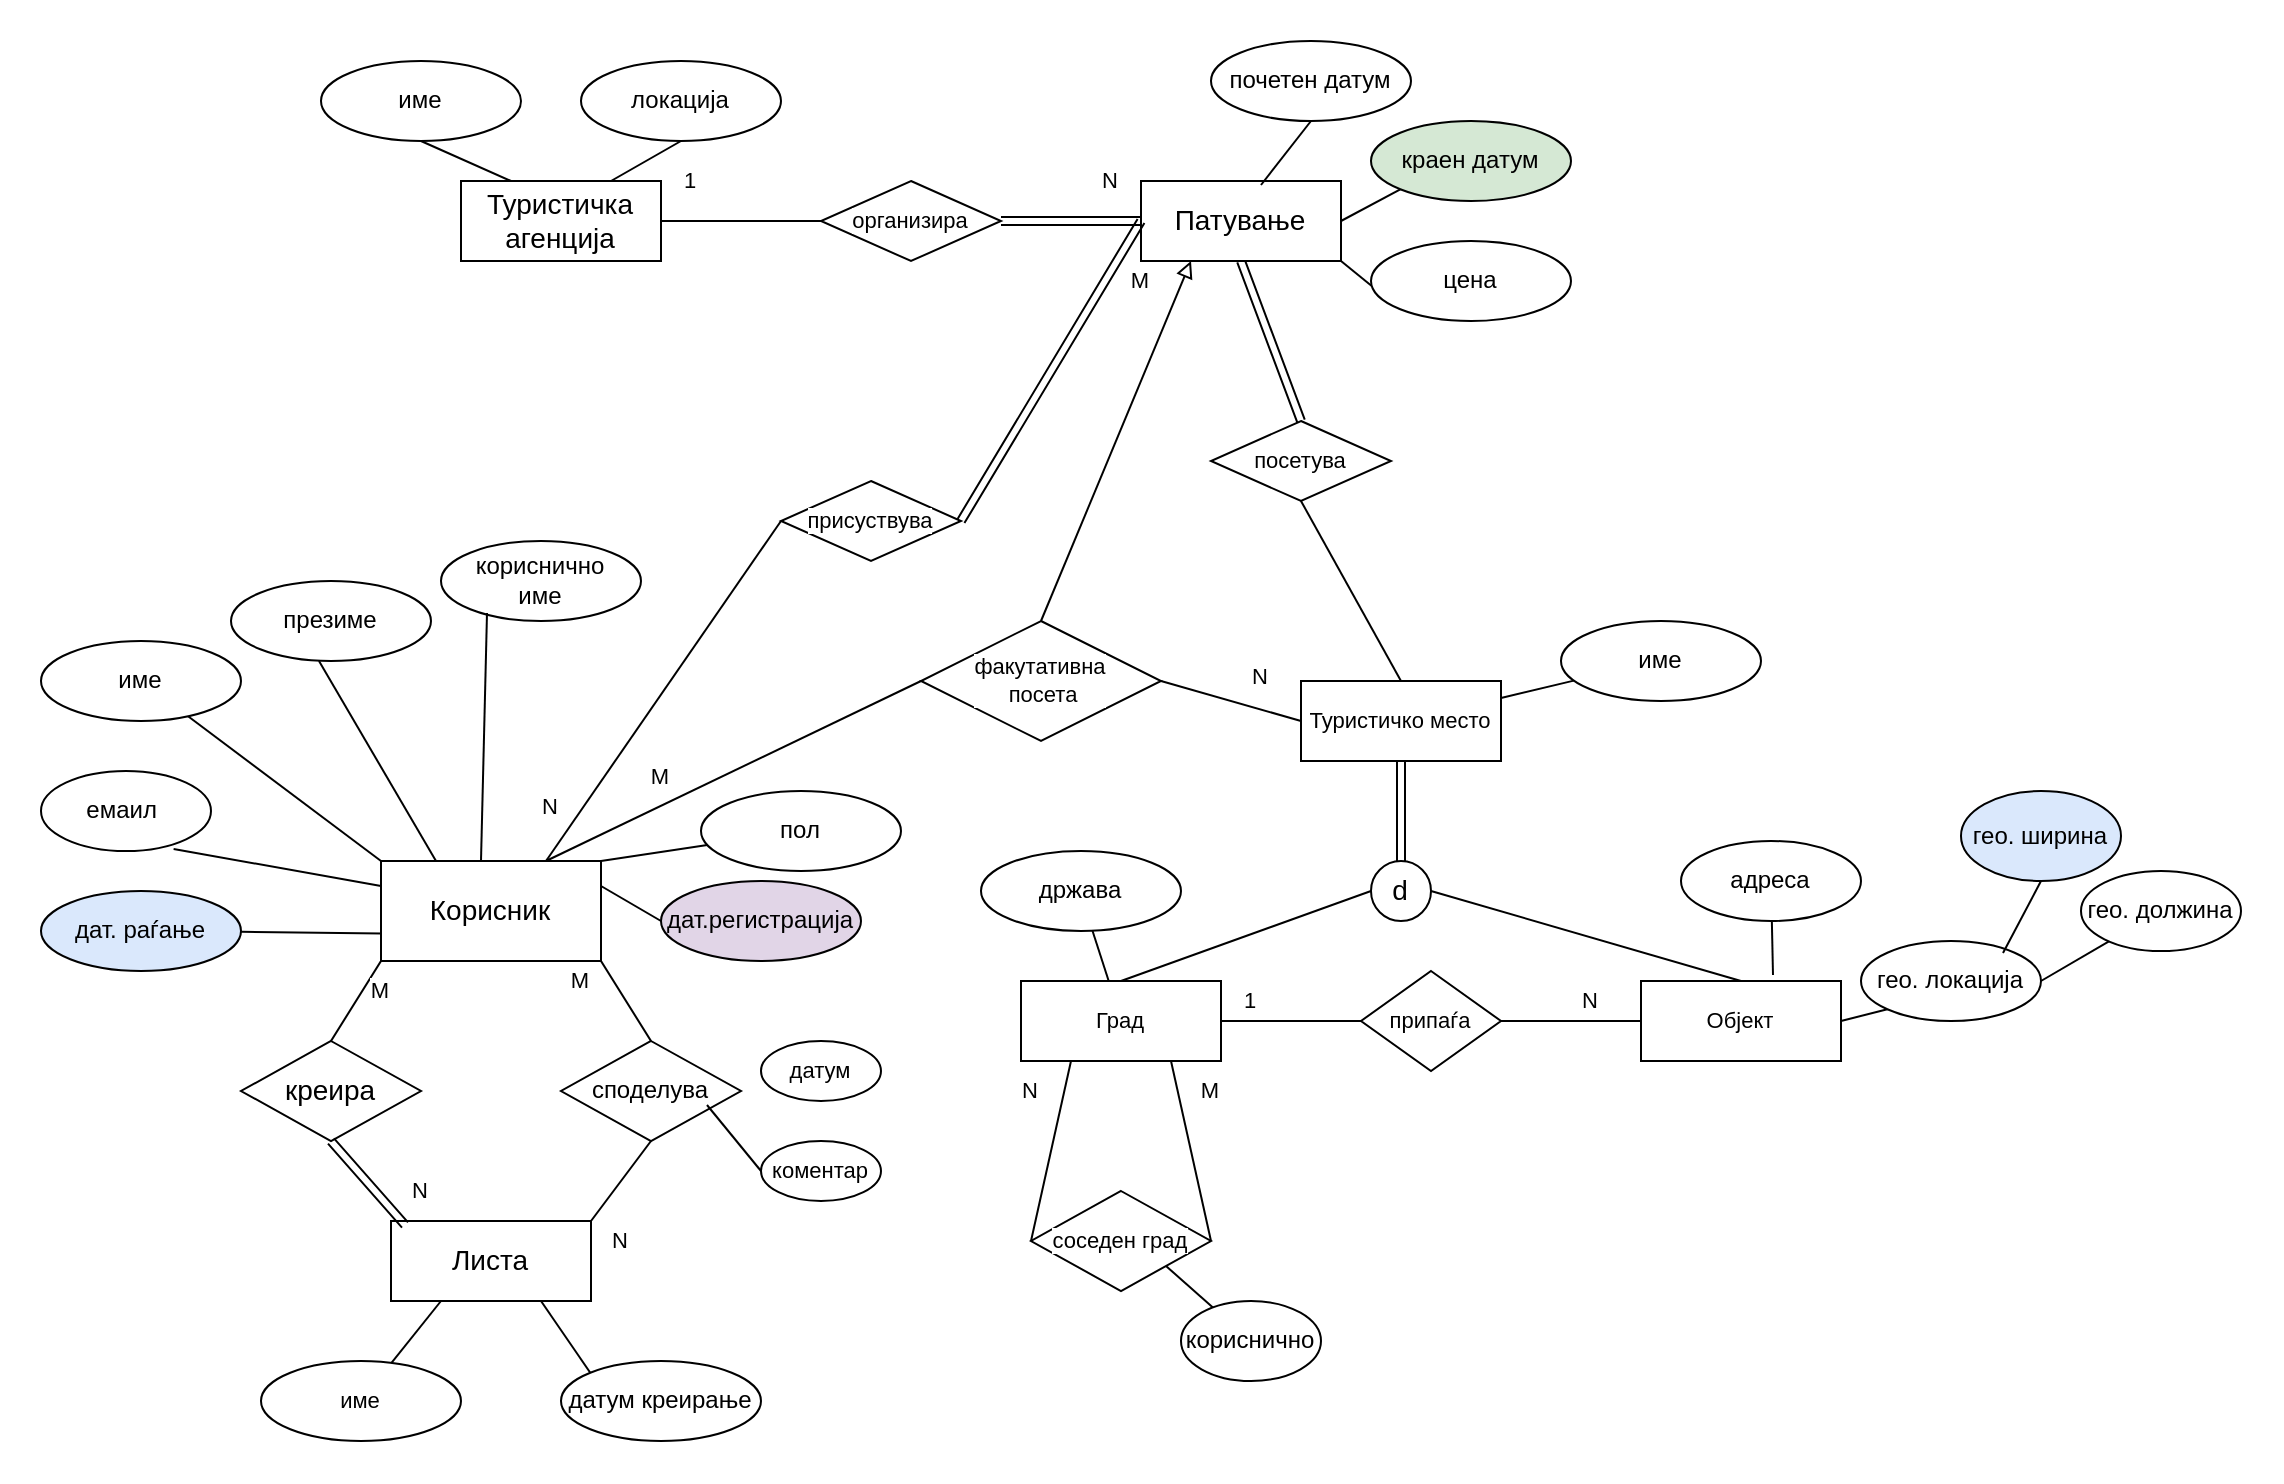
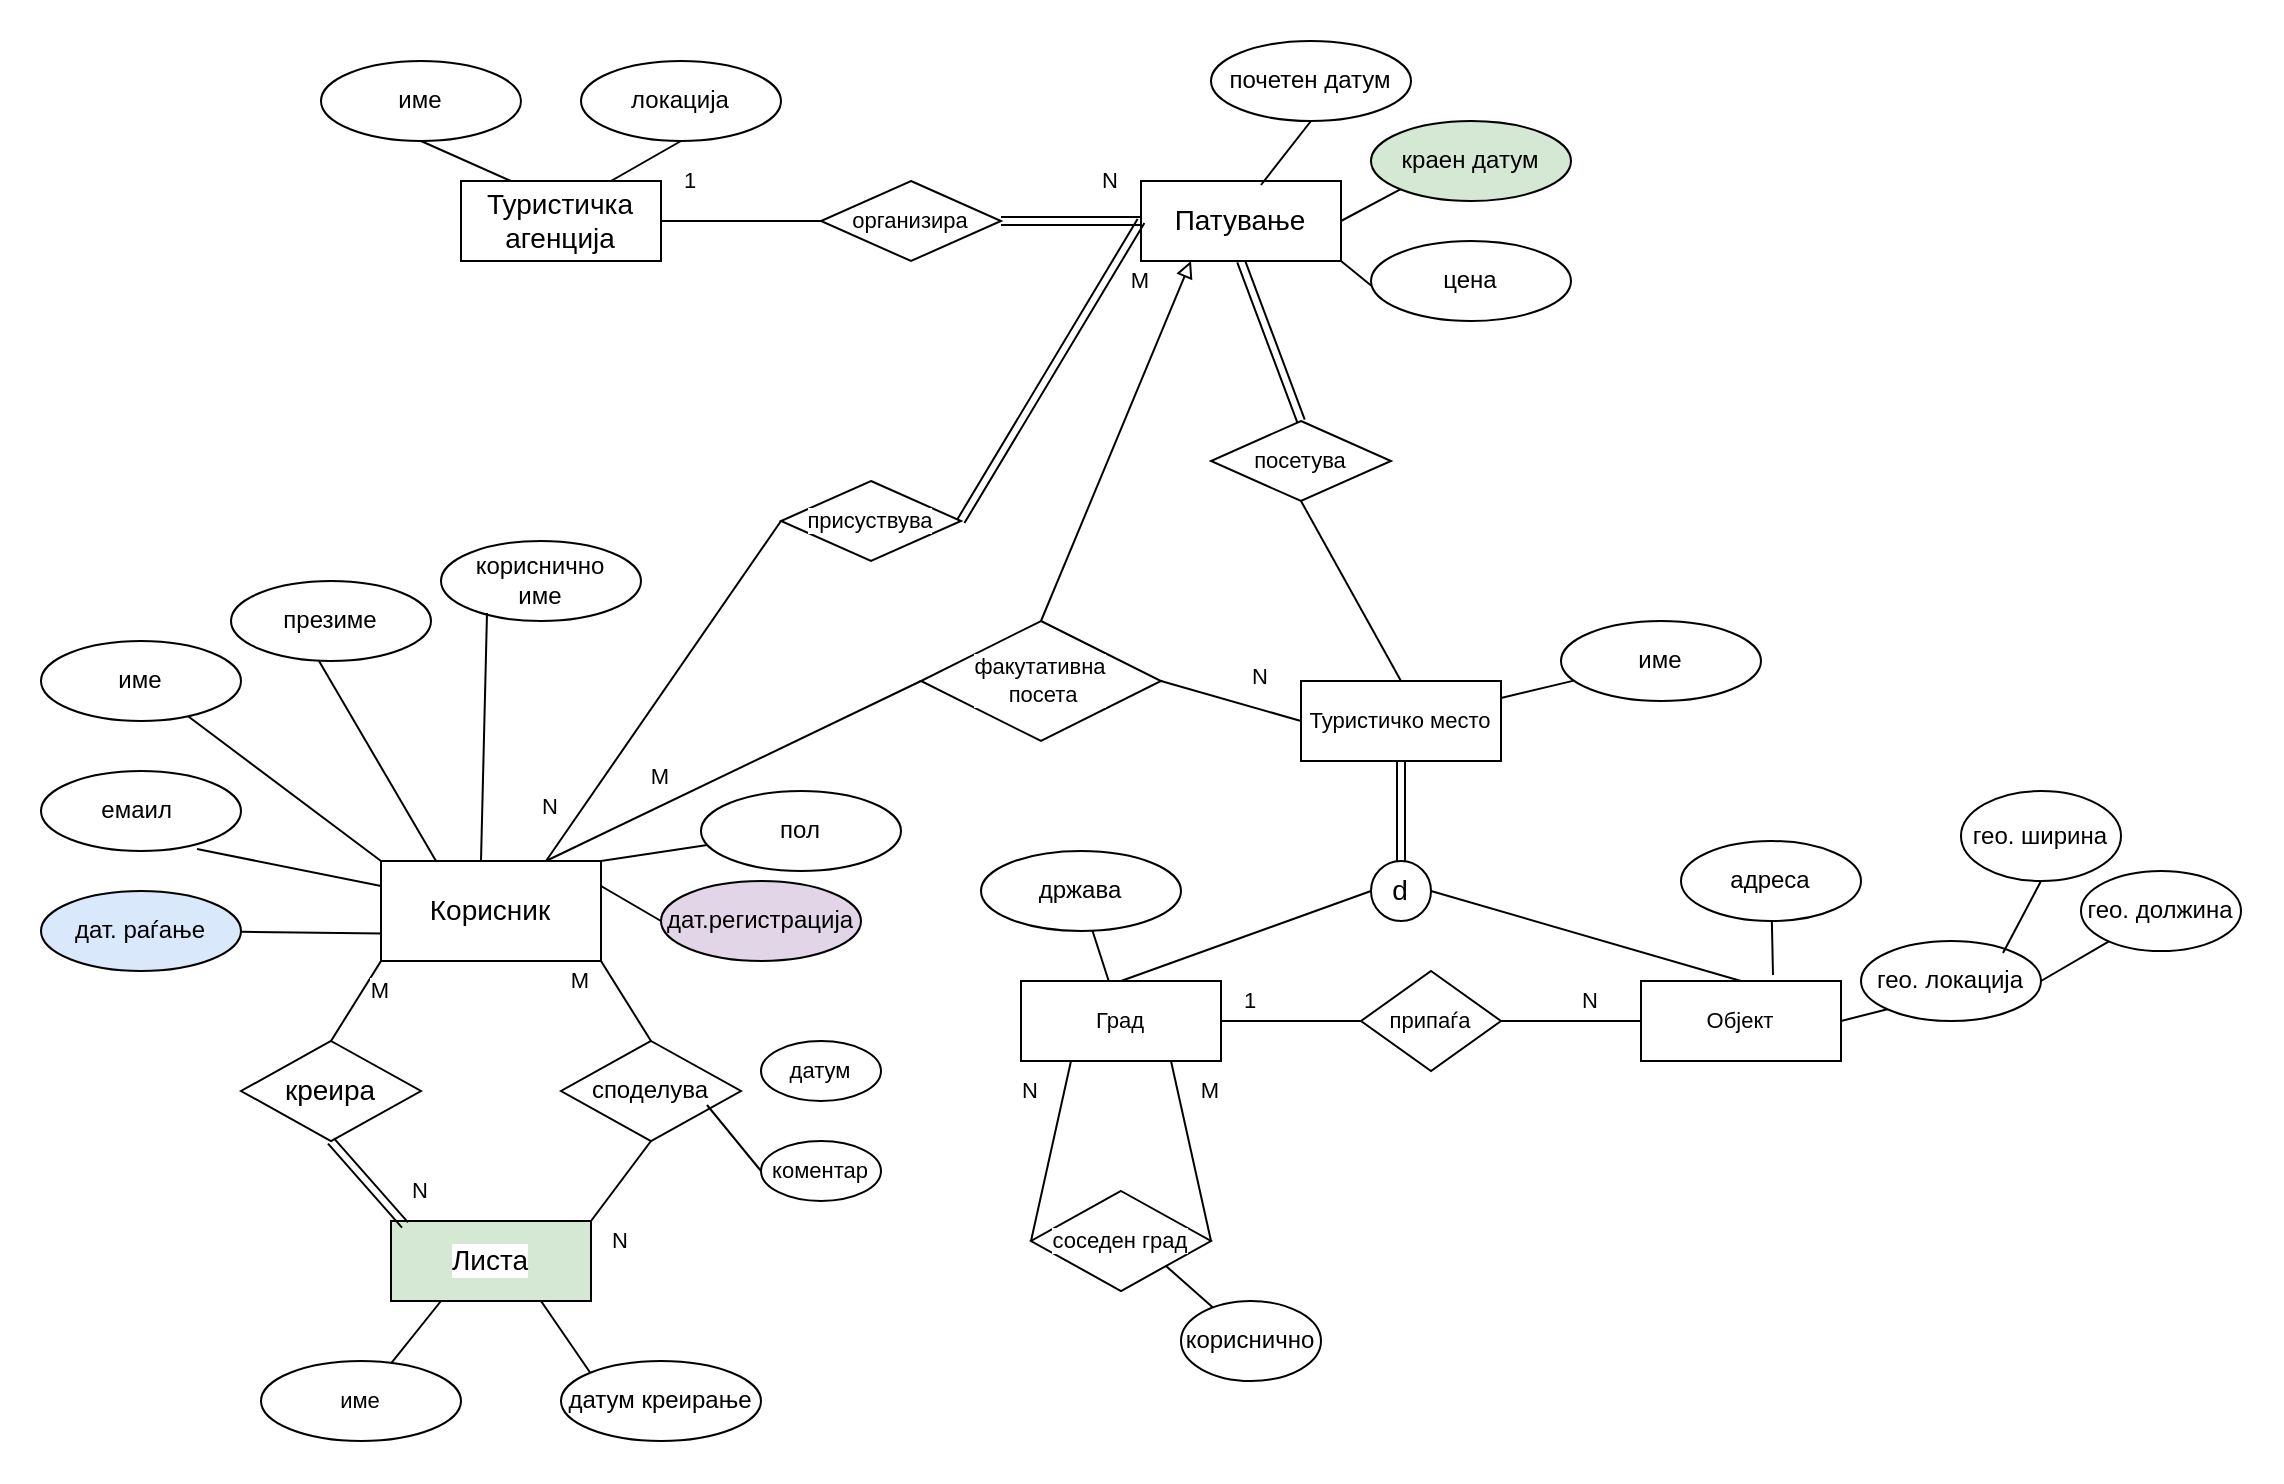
(126, 811) -> (141, 811)
(2041, 836) -> (2041, 836)
(491, 1261) -> (491, 1261)
